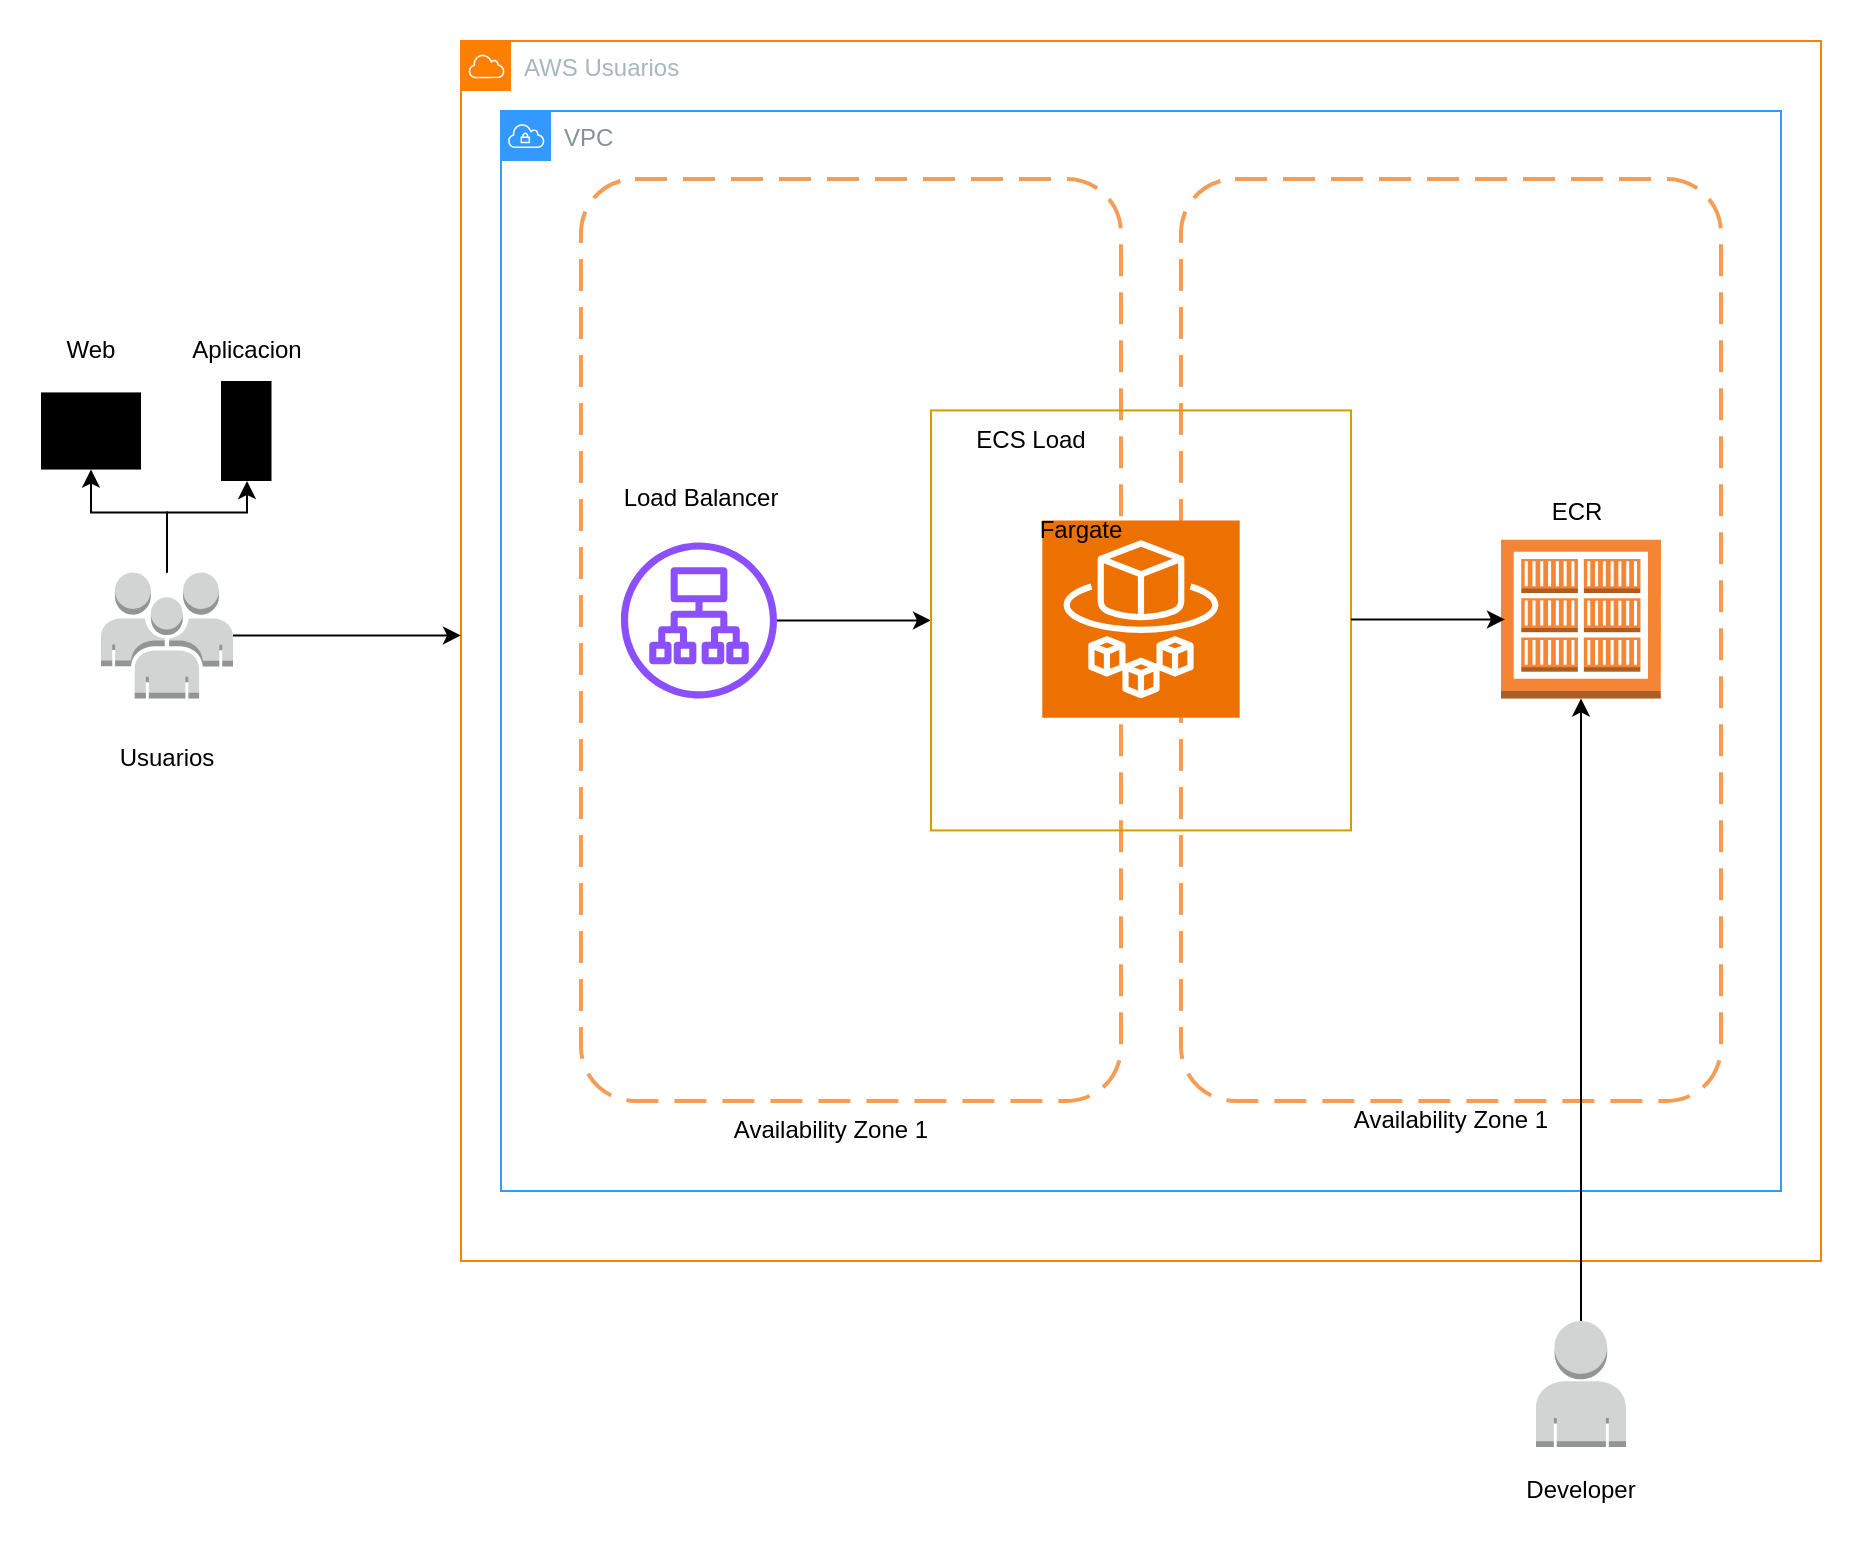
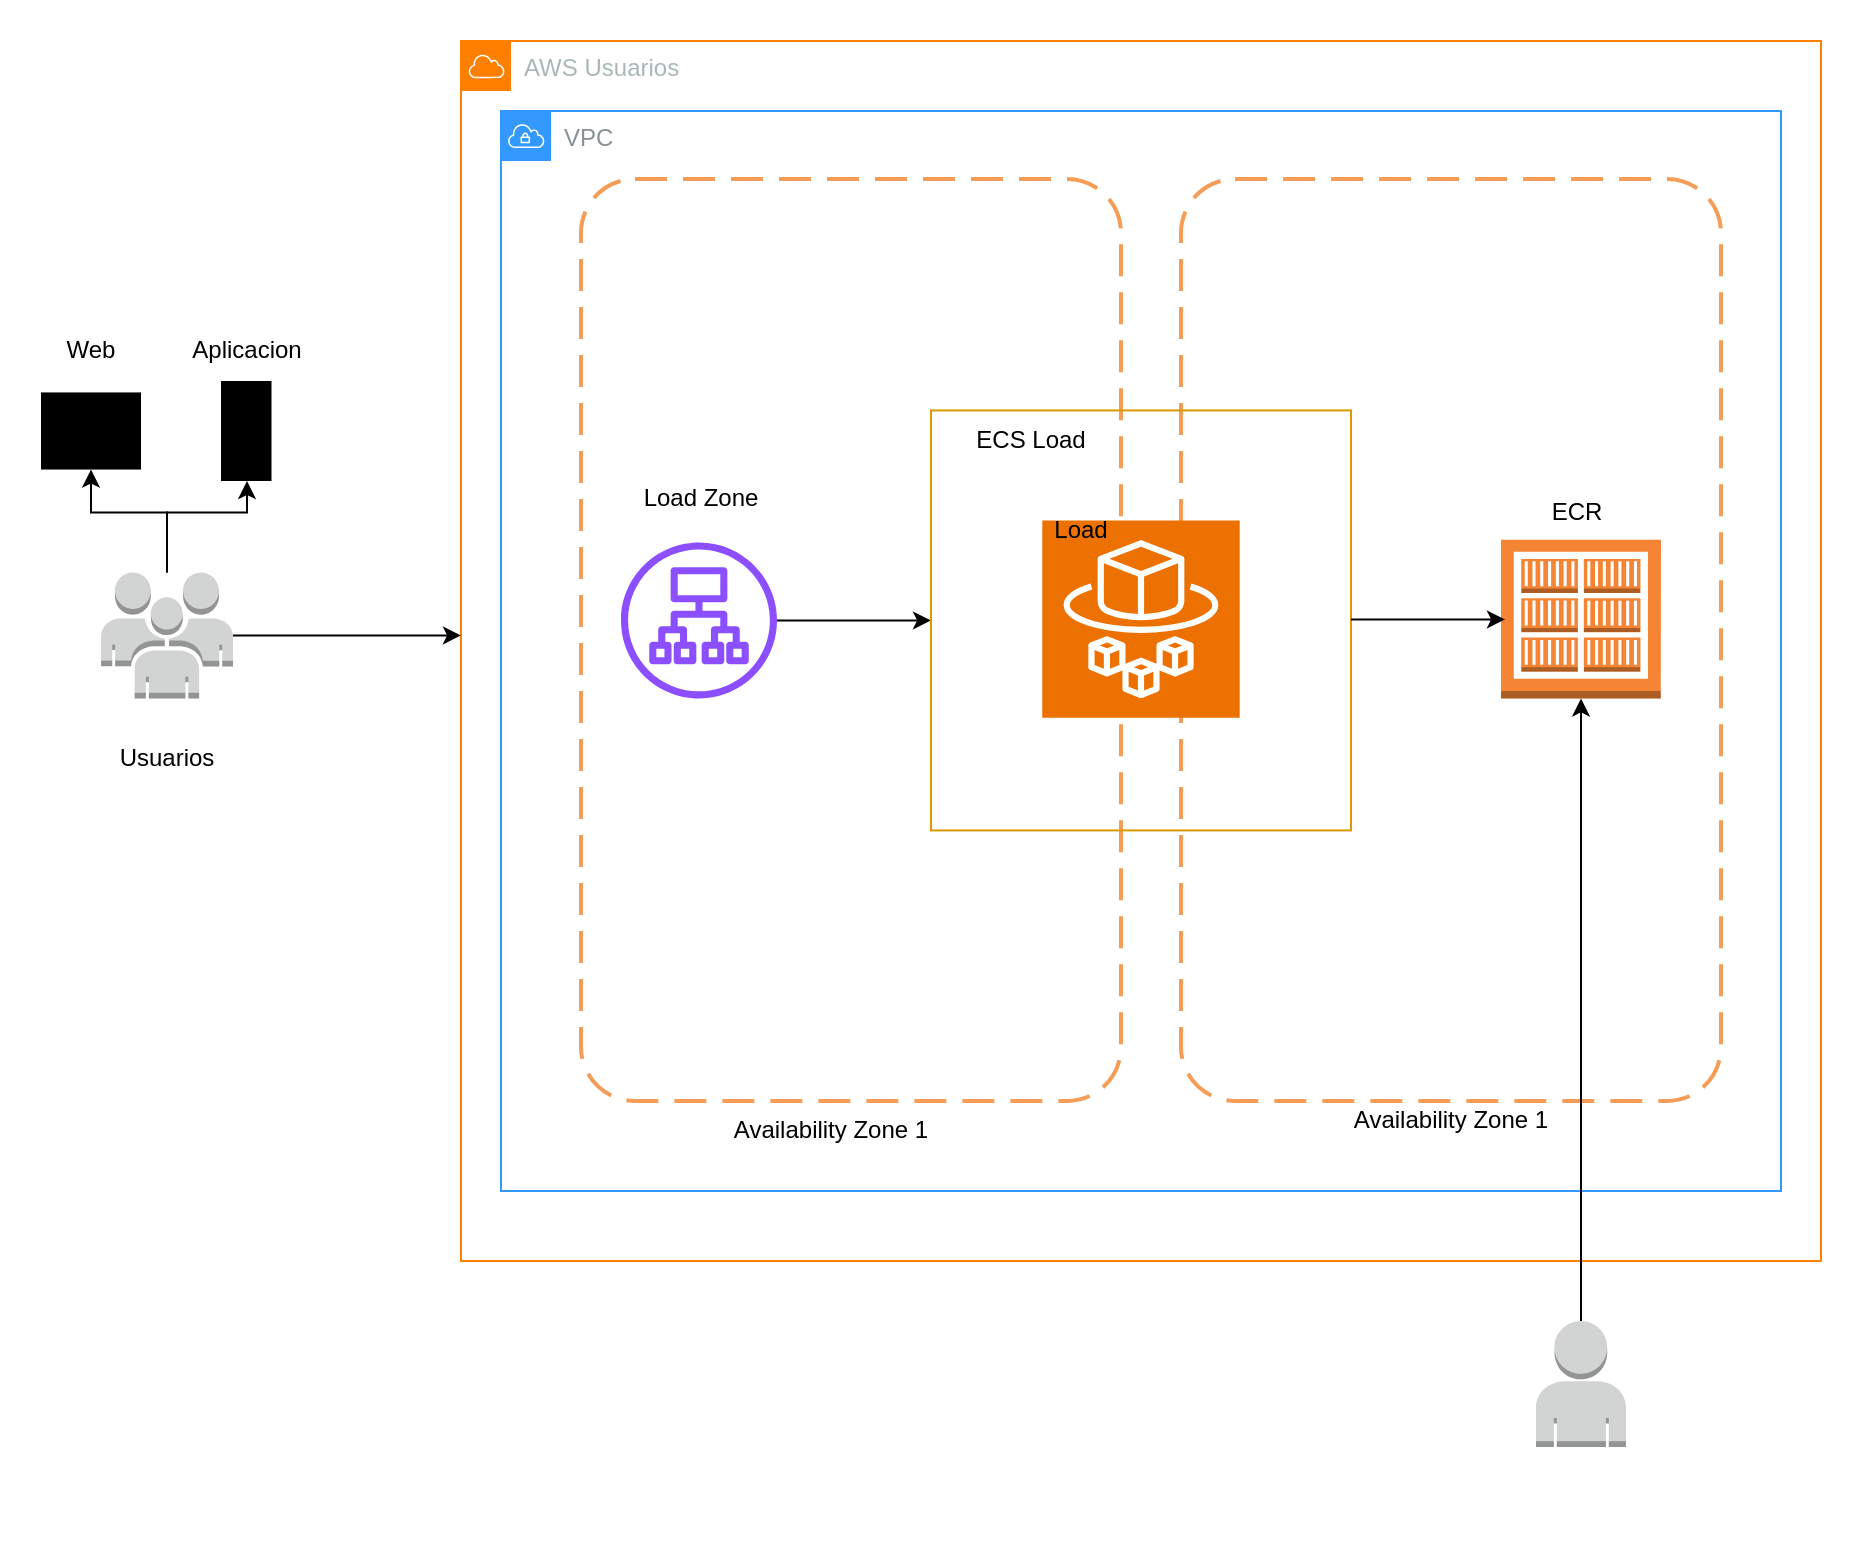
(702, 499) -> (702, 499)
(1082, 531) -> (1082, 531)
(1581, 1491) -> none
